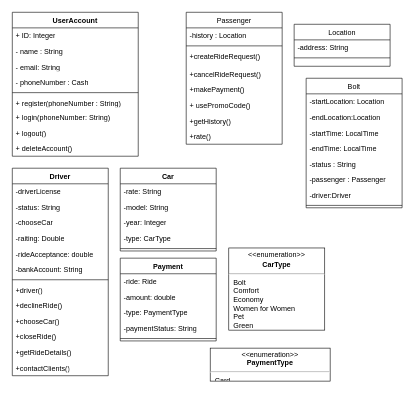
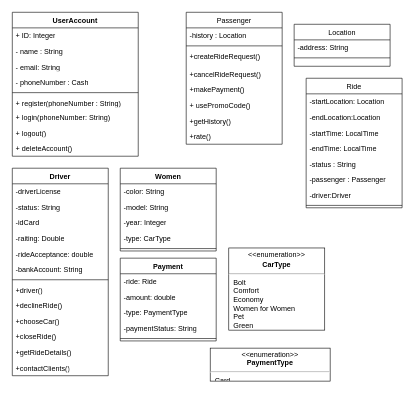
(354, 86) -> (354, 86)
(168, 177) -> (168, 177)
(147, 192) -> (148, 192)
(36, 224) -> (29, 224)
